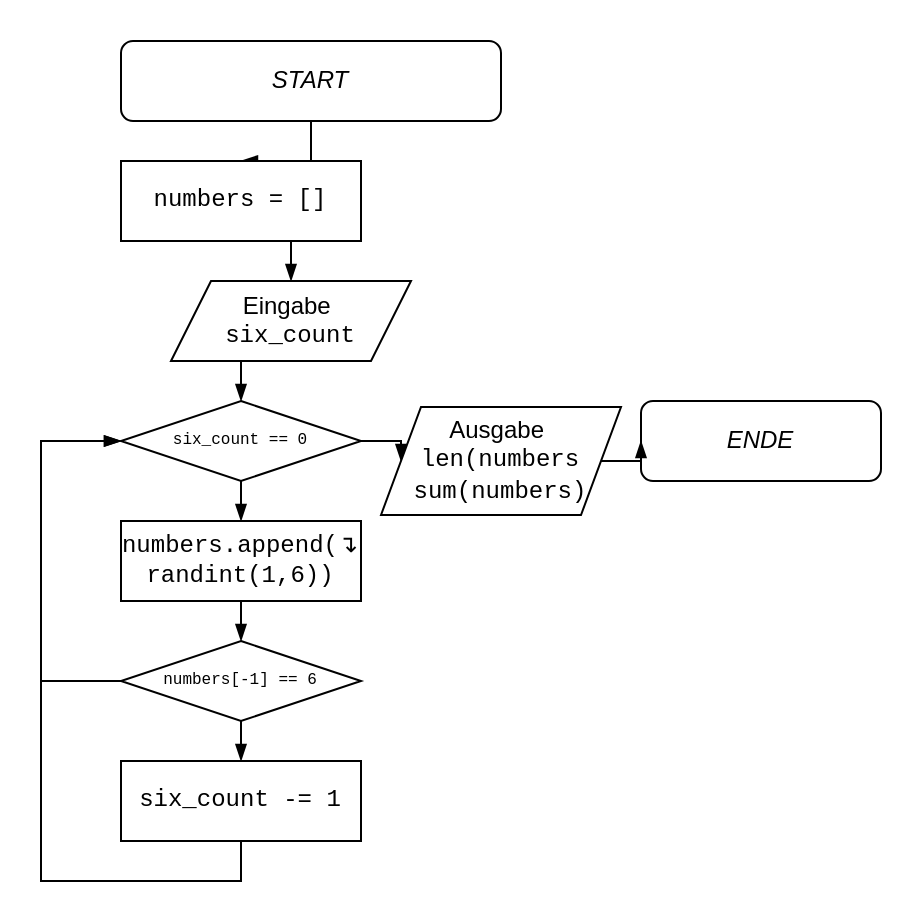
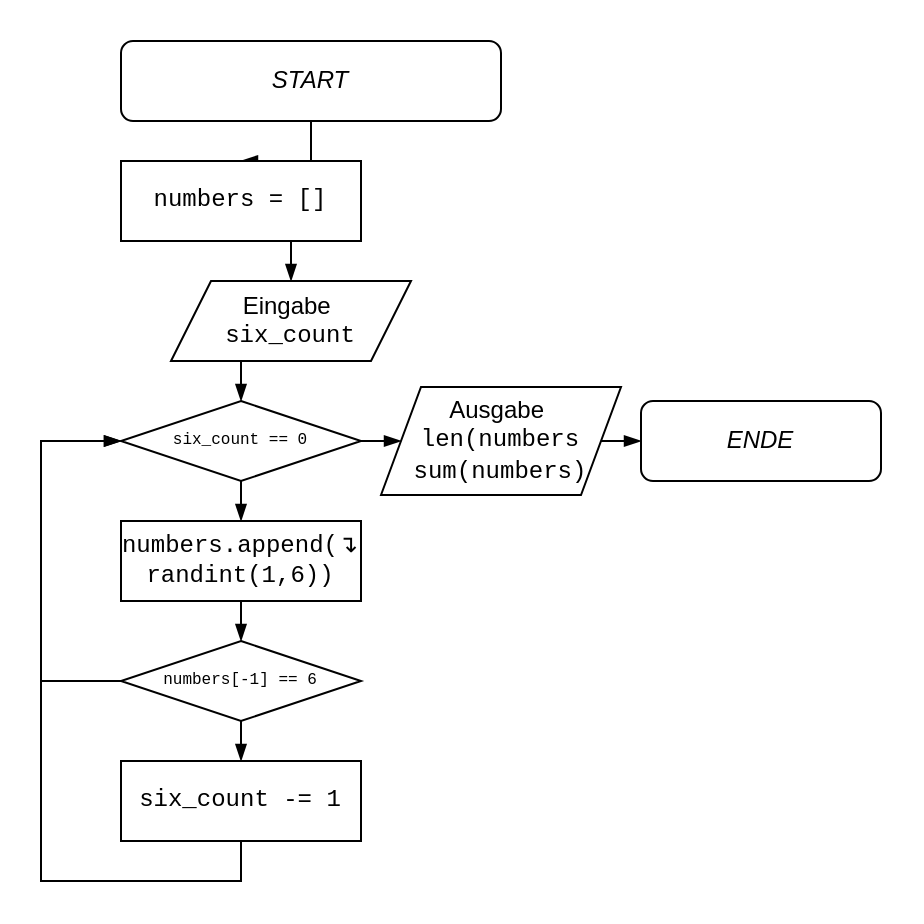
(501, 461) -> (501, 441)
